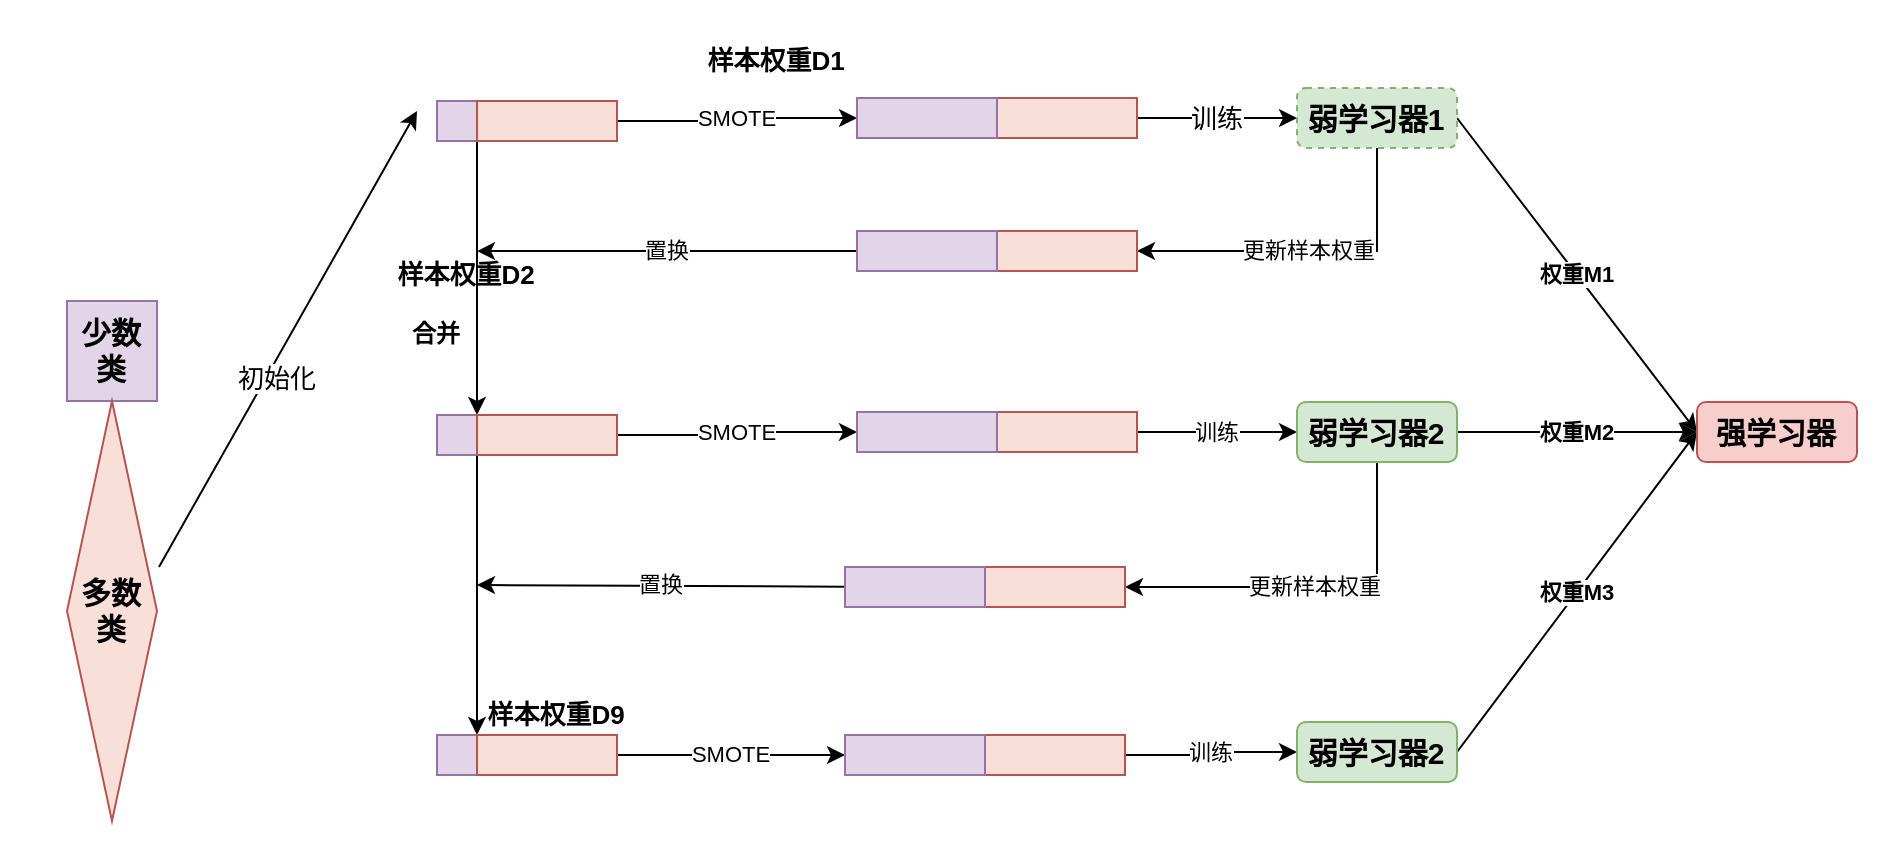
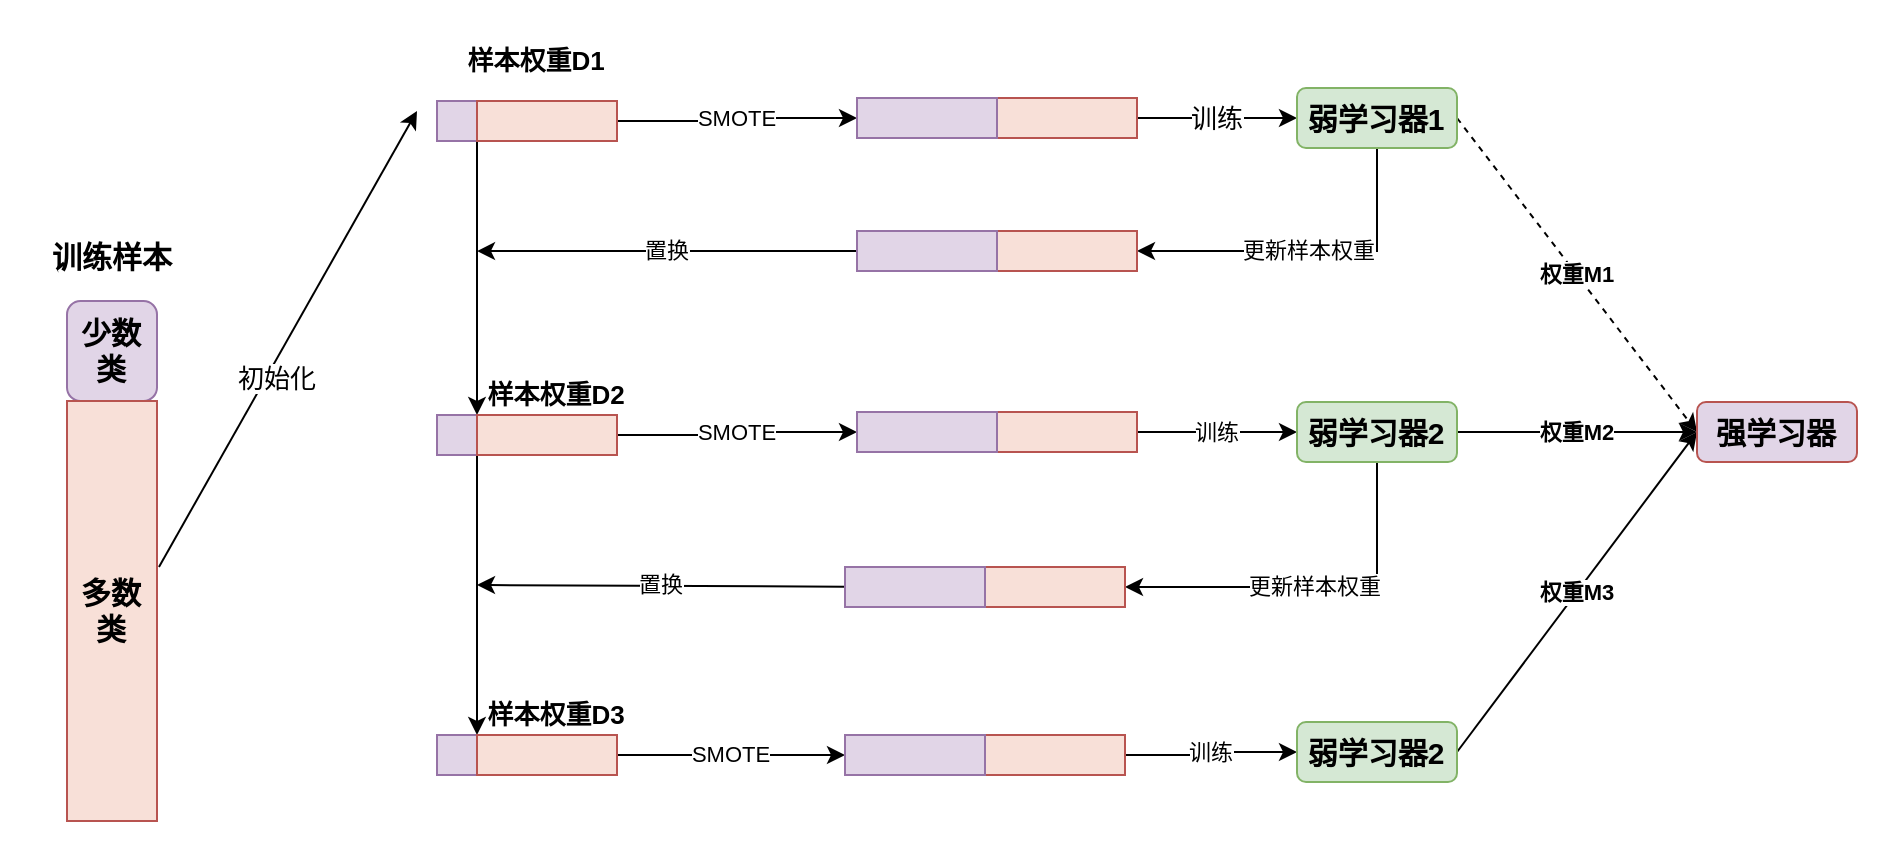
(777, 61) -> (537, 61)
(1377, 118) -> (1377, 118)
(1512, 190) -> (1512, 190)
none -> (112, 256)
(467, 275) -> (557, 395)
(437, 335) -> none
(112, 351) -> (112, 351)
(1777, 432) -> (1777, 432)
(112, 611) -> (112, 611)
(557, 715) -> (557, 715)
